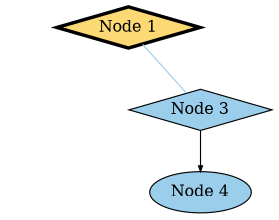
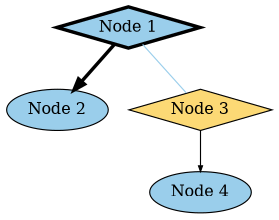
(128, 27) -> (128, 27)
none -> (57, 110)
(201, 110) -> (201, 110)
